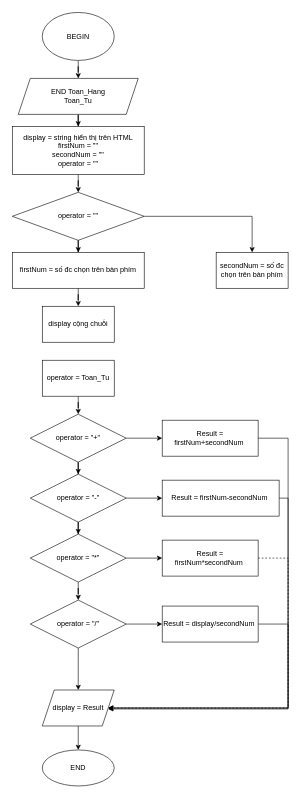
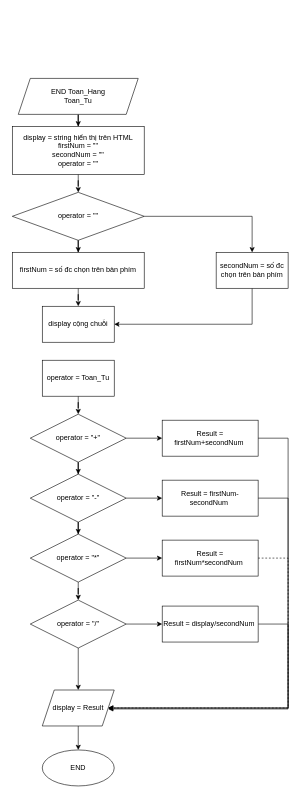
(78, 36) -> none
(78, 71) -> none
none -> (119, 324)
(221, 498) -> (210, 498)
